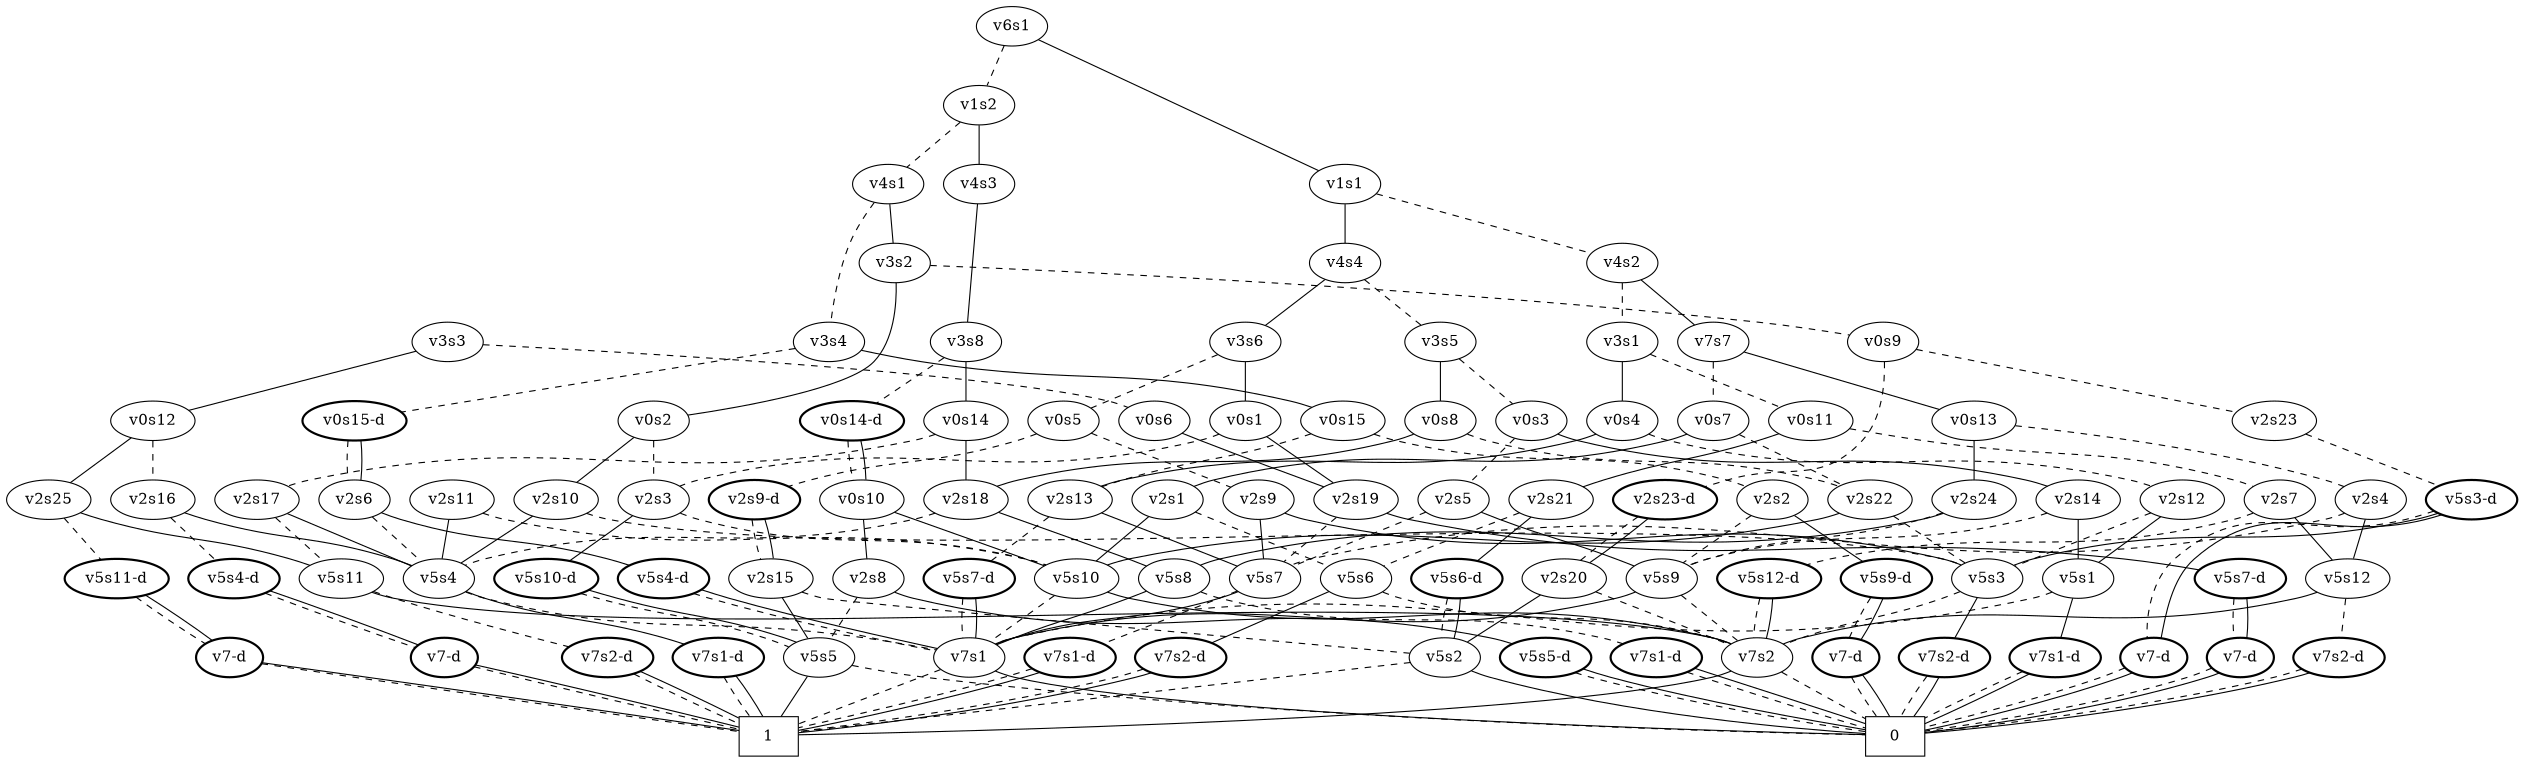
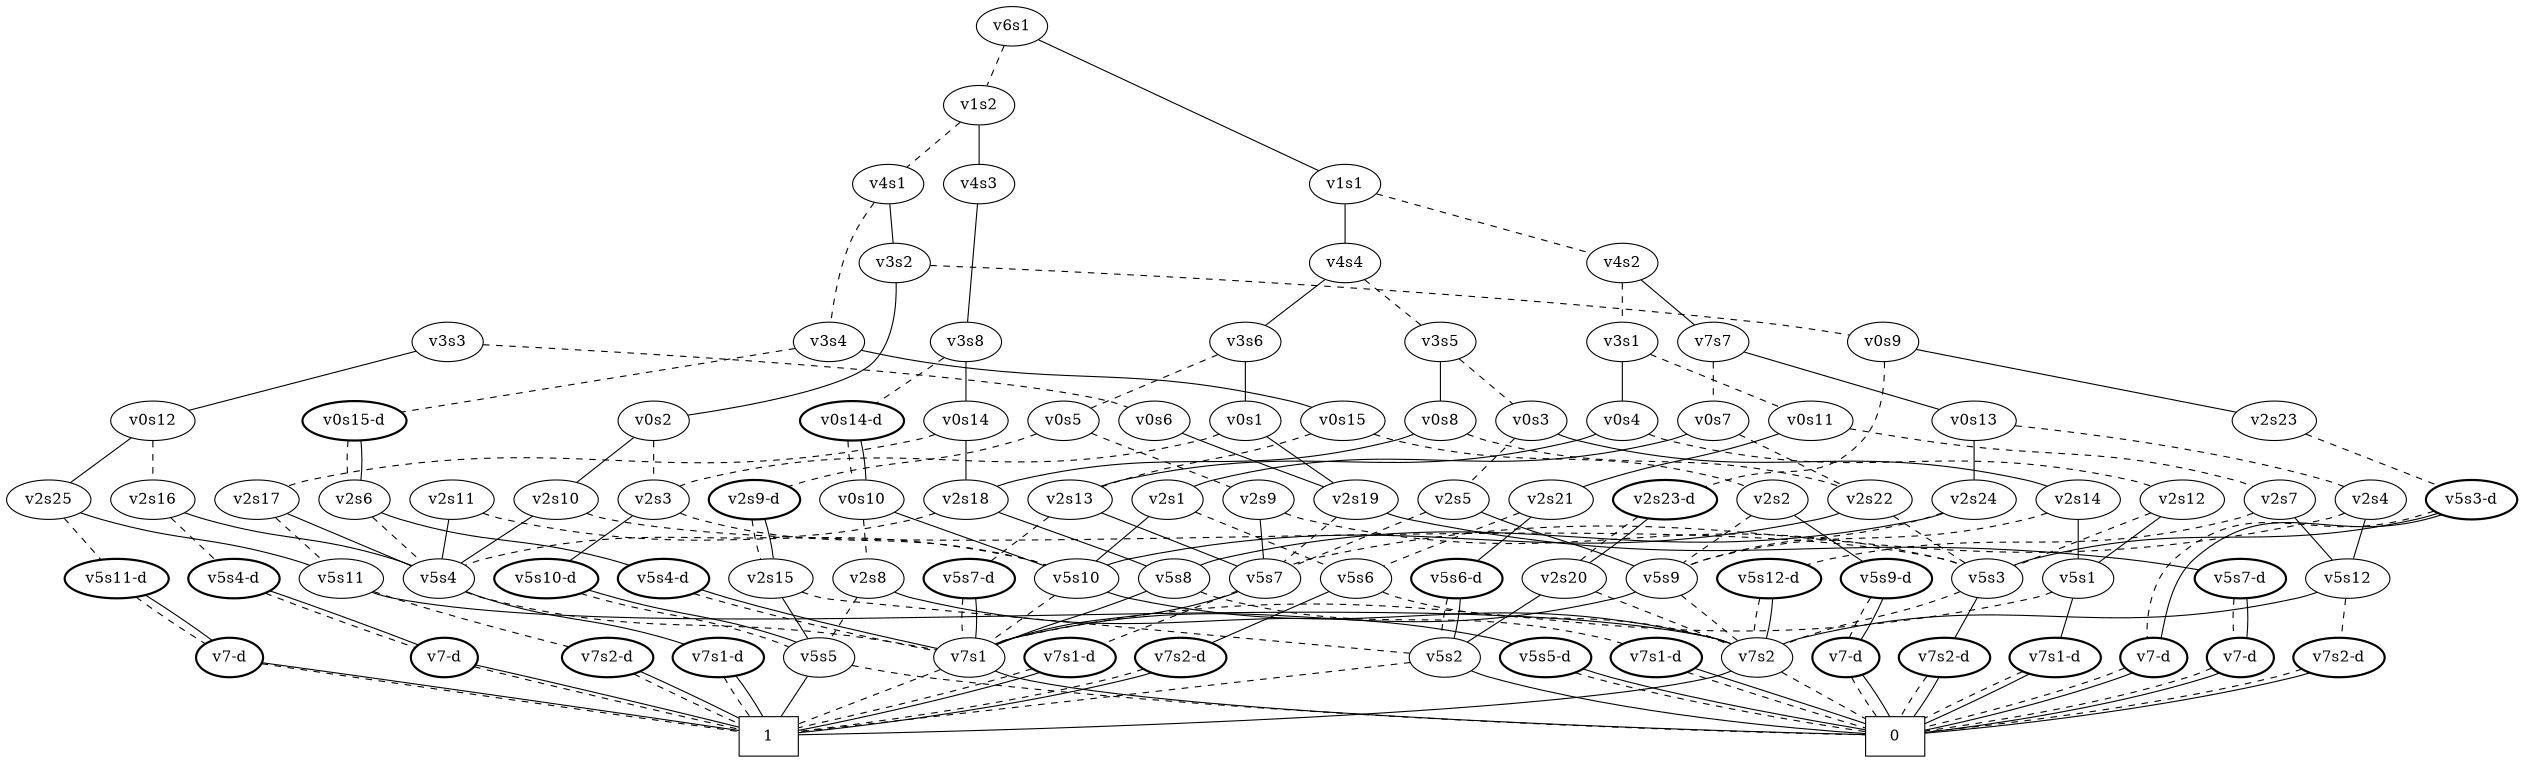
(2076, 381) -> (2076, 381)
(1623, 539) -> (1623, 539)
(866, 547) -> (866, 547)
